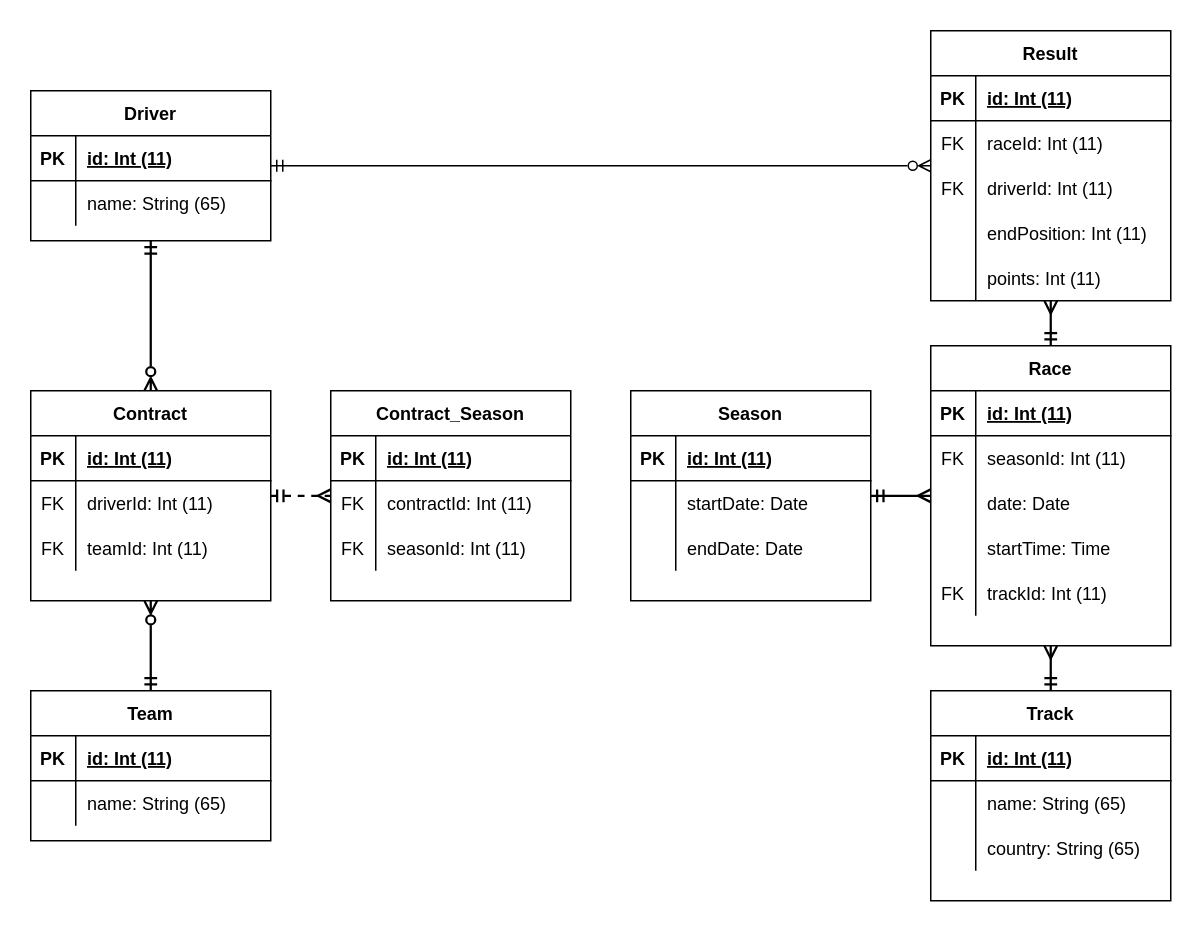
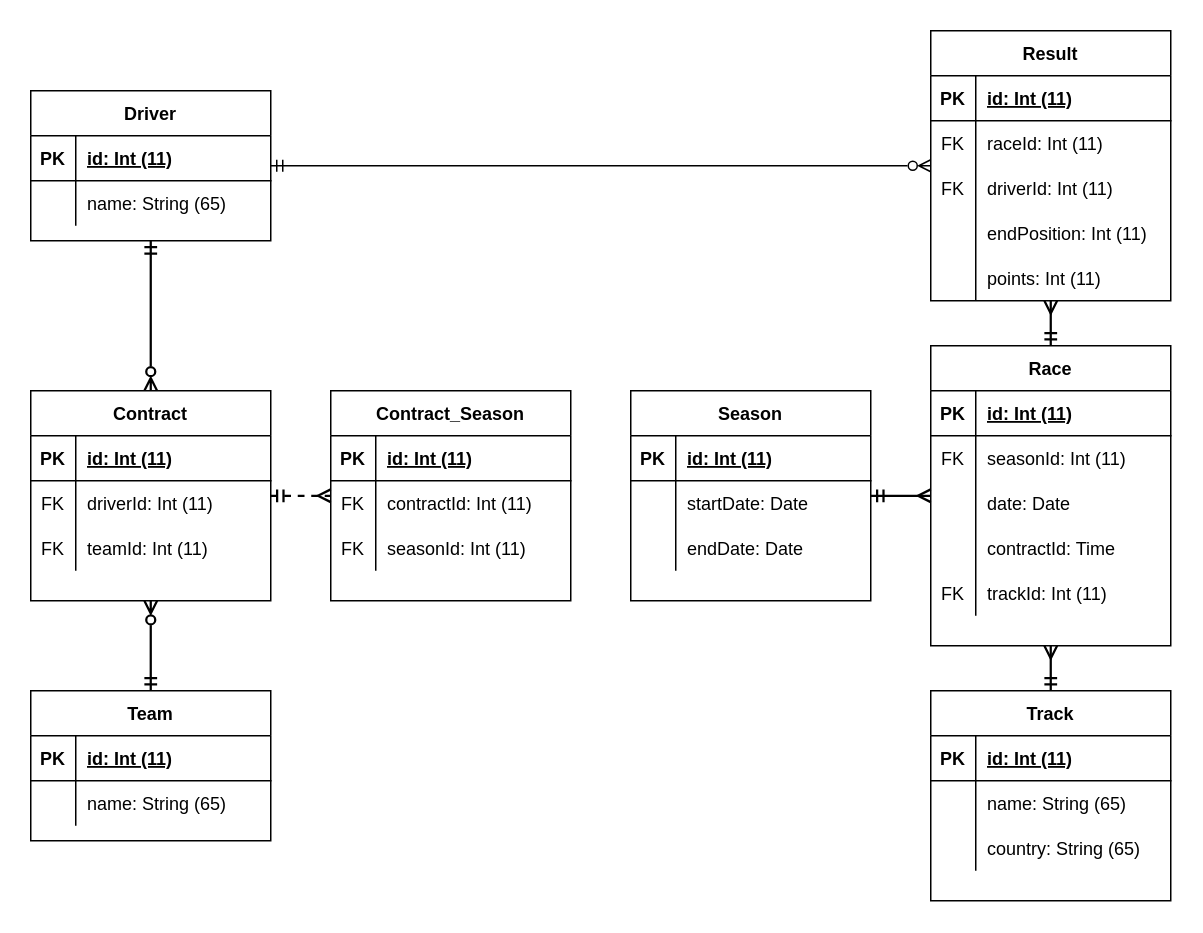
(1053, 549) -> (1061, 549)
